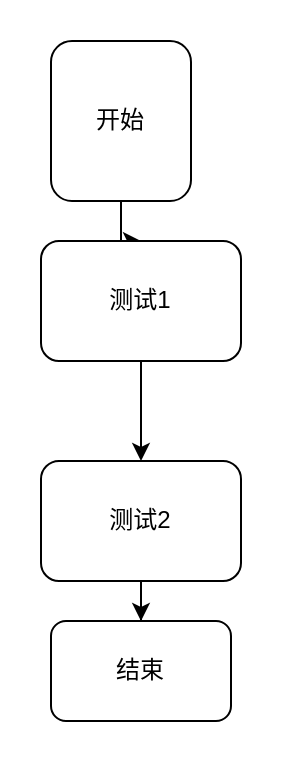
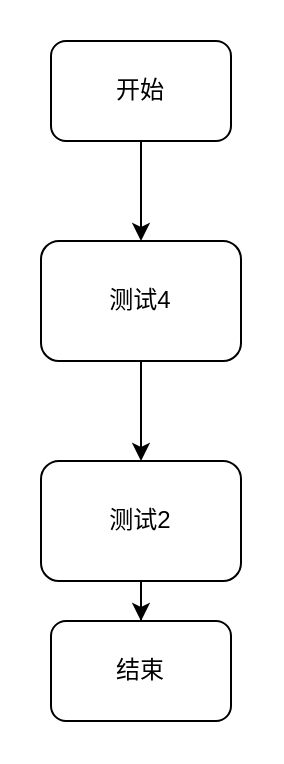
(121, 121) -> (141, 91)
(141, 301) -> (141, 301)
